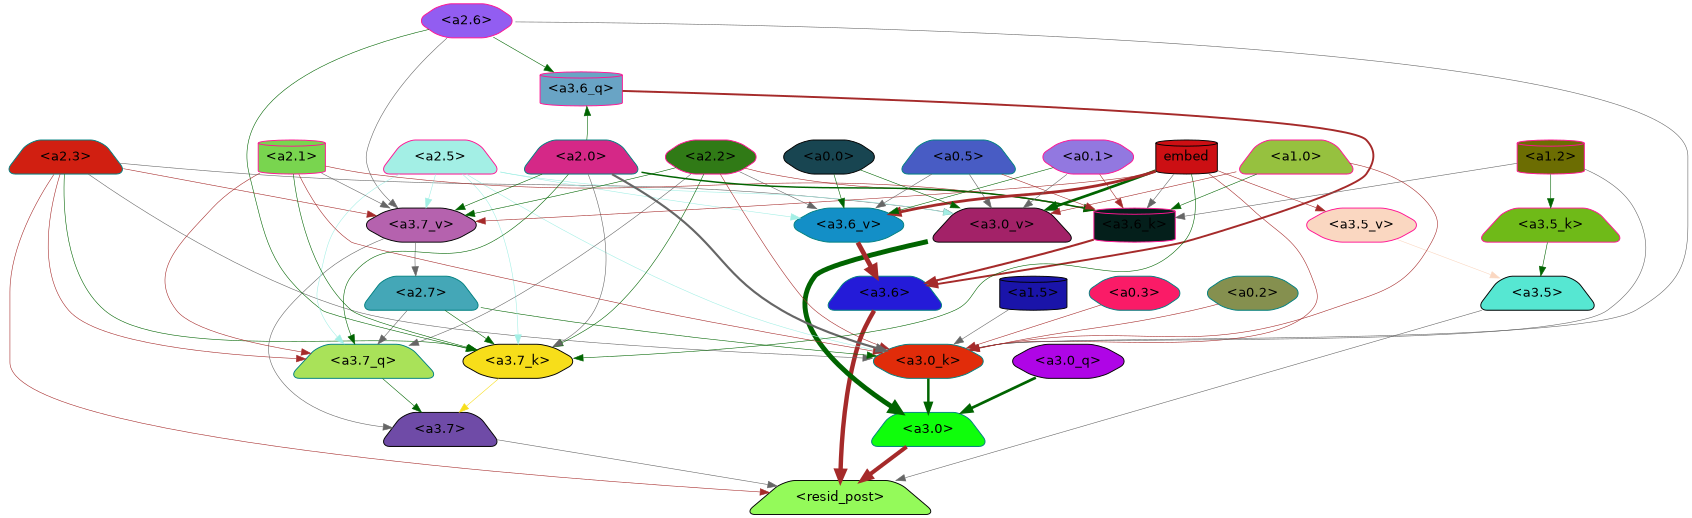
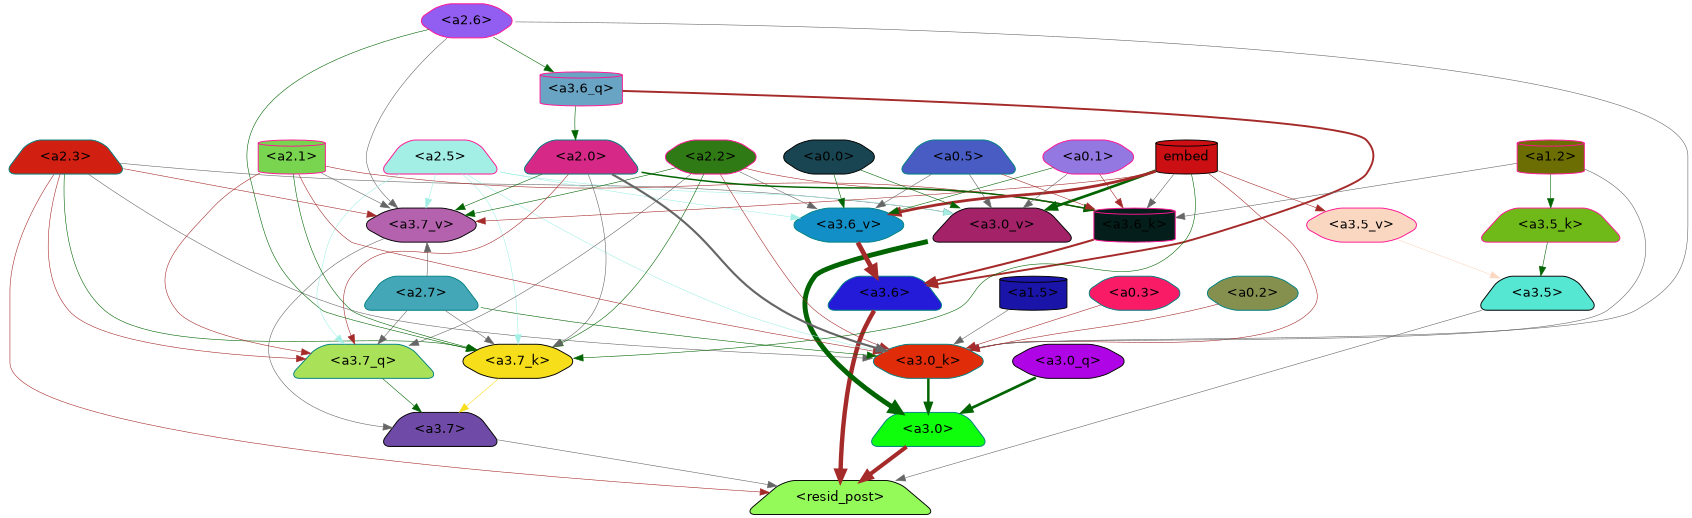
(588, 128) -> (575, 118)
(1296, 157) -> none
(439, 253) -> (439, 253)
(415, 255) -> (428, 267)
(458, 320) -> (458, 320)
